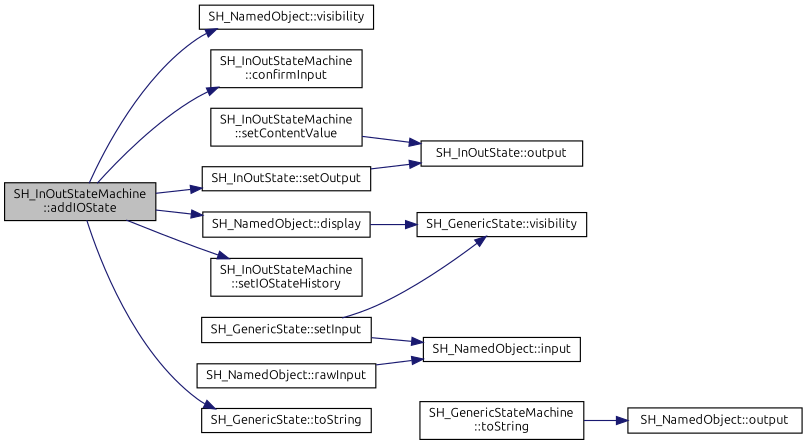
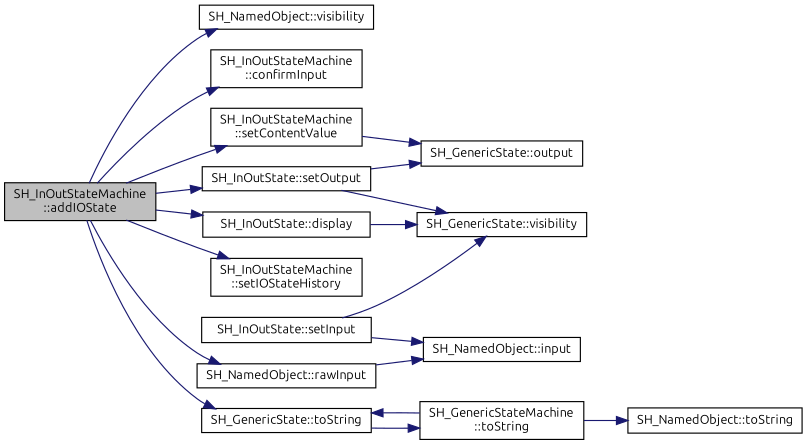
(502, 154) -> (502, 154)
none -> (171, 166)
none -> (389, 200)
(286, 225) -> (286, 225)
none -> (140, 299)
(286, 330) -> (286, 330)
none -> (401, 413)
(715, 421) -> (715, 421)
none -> (390, 428)
